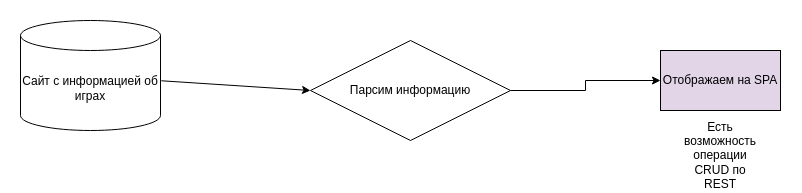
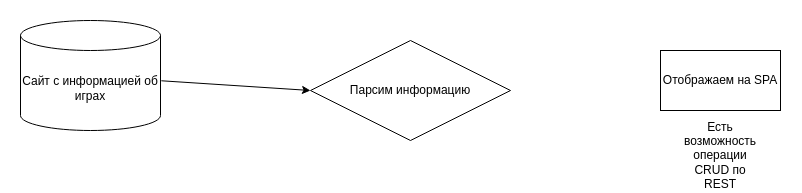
(721, 81) -> (721, 81)
(586, 90) -> none
